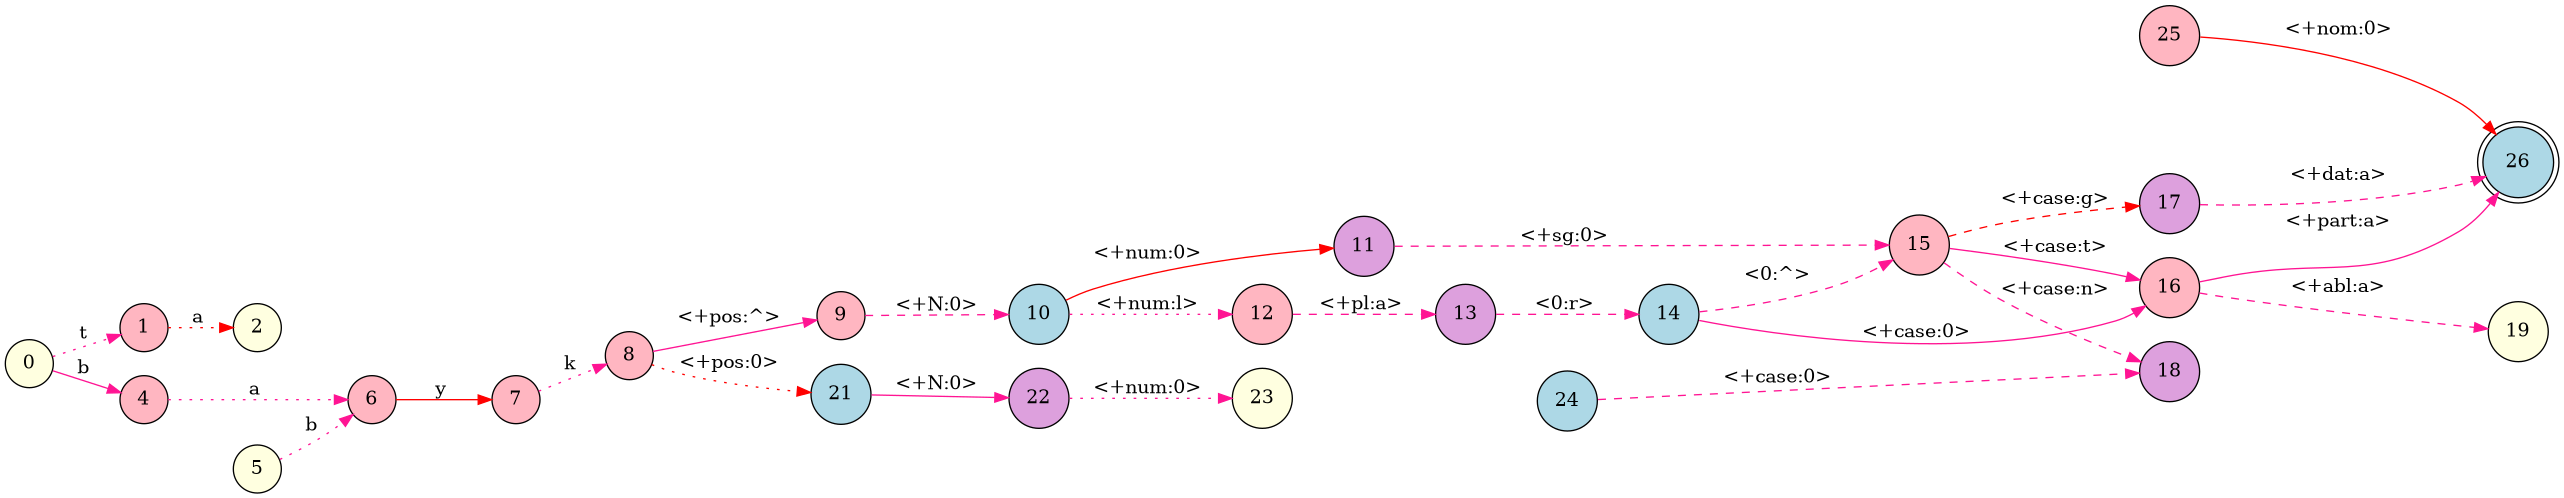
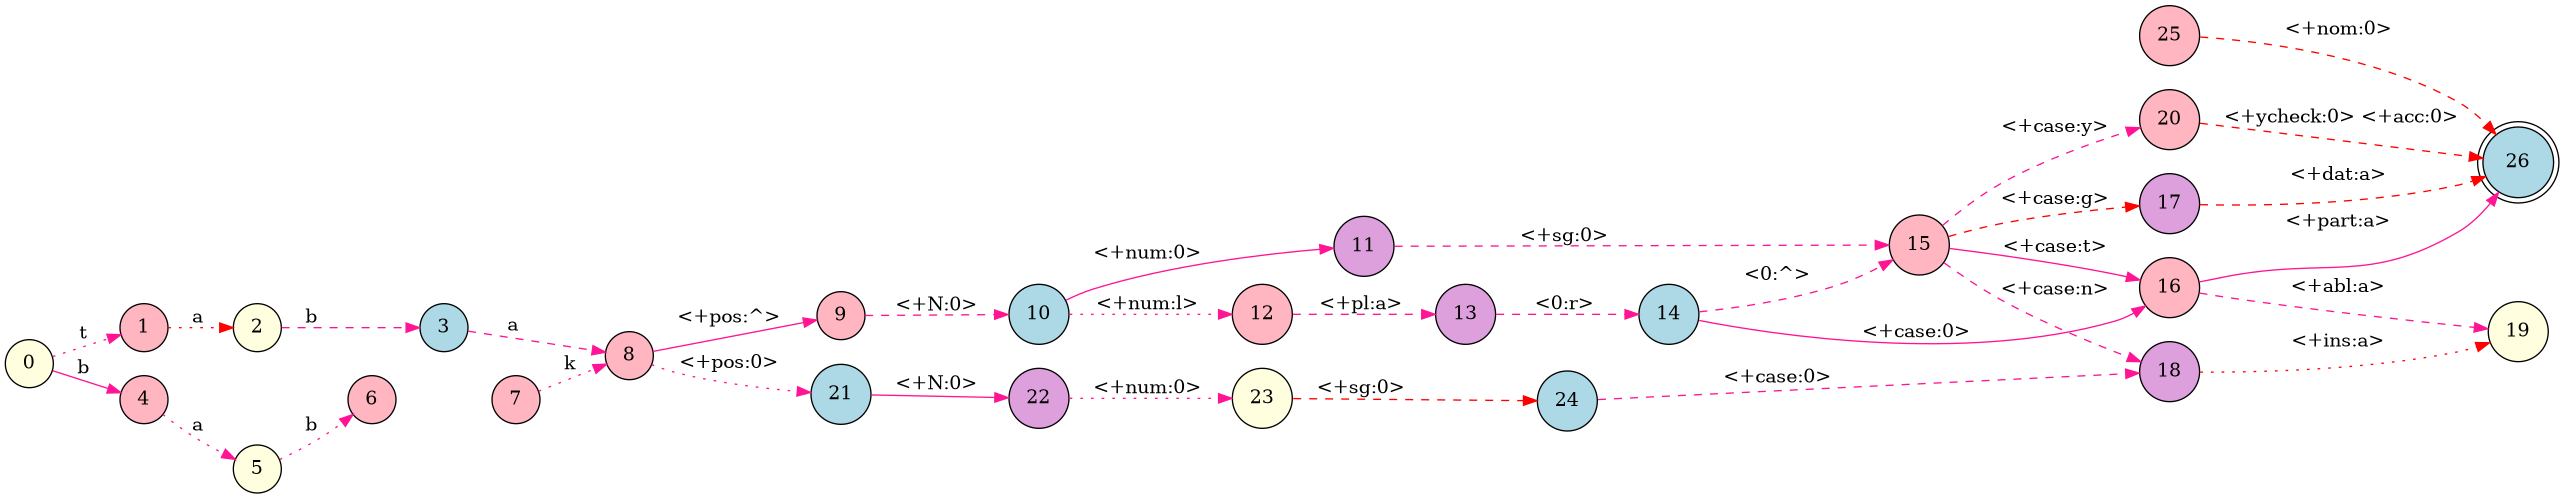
(2350, 61) -> (2350, 61)
none -> (2170, 120)
(2337, 201) -> (2337, 201)
(1191, 266) -> (1191, 266)
none -> (444, 328)
none -> (2339, 367)
(723, 382) -> (723, 382)
(251, 400) -> (192, 436)
(437, 400) -> none
none -> (1408, 400)
